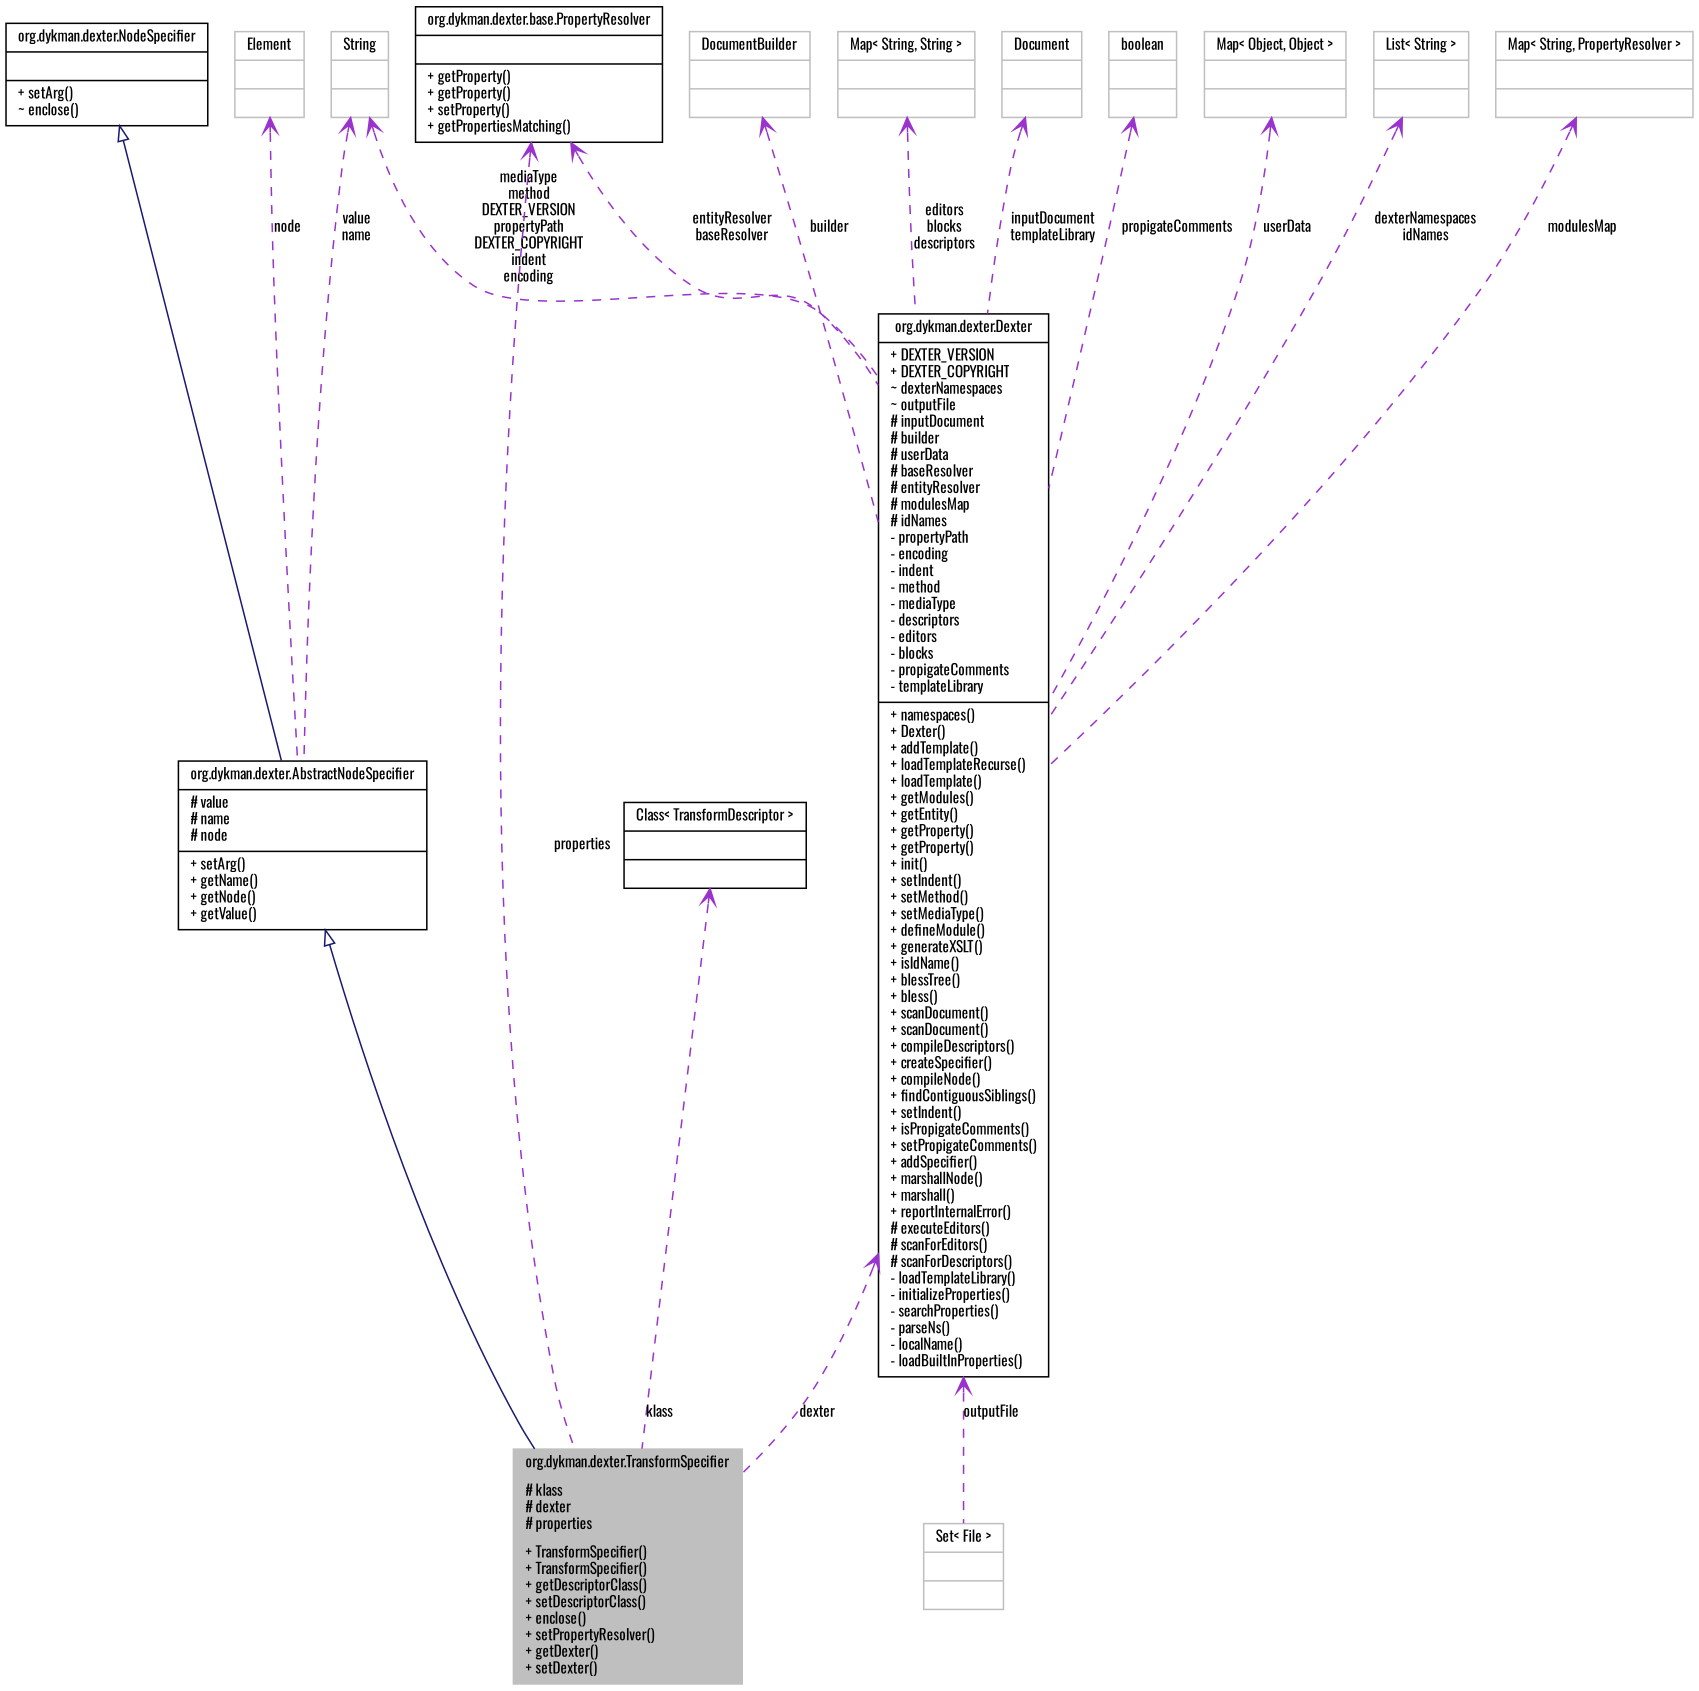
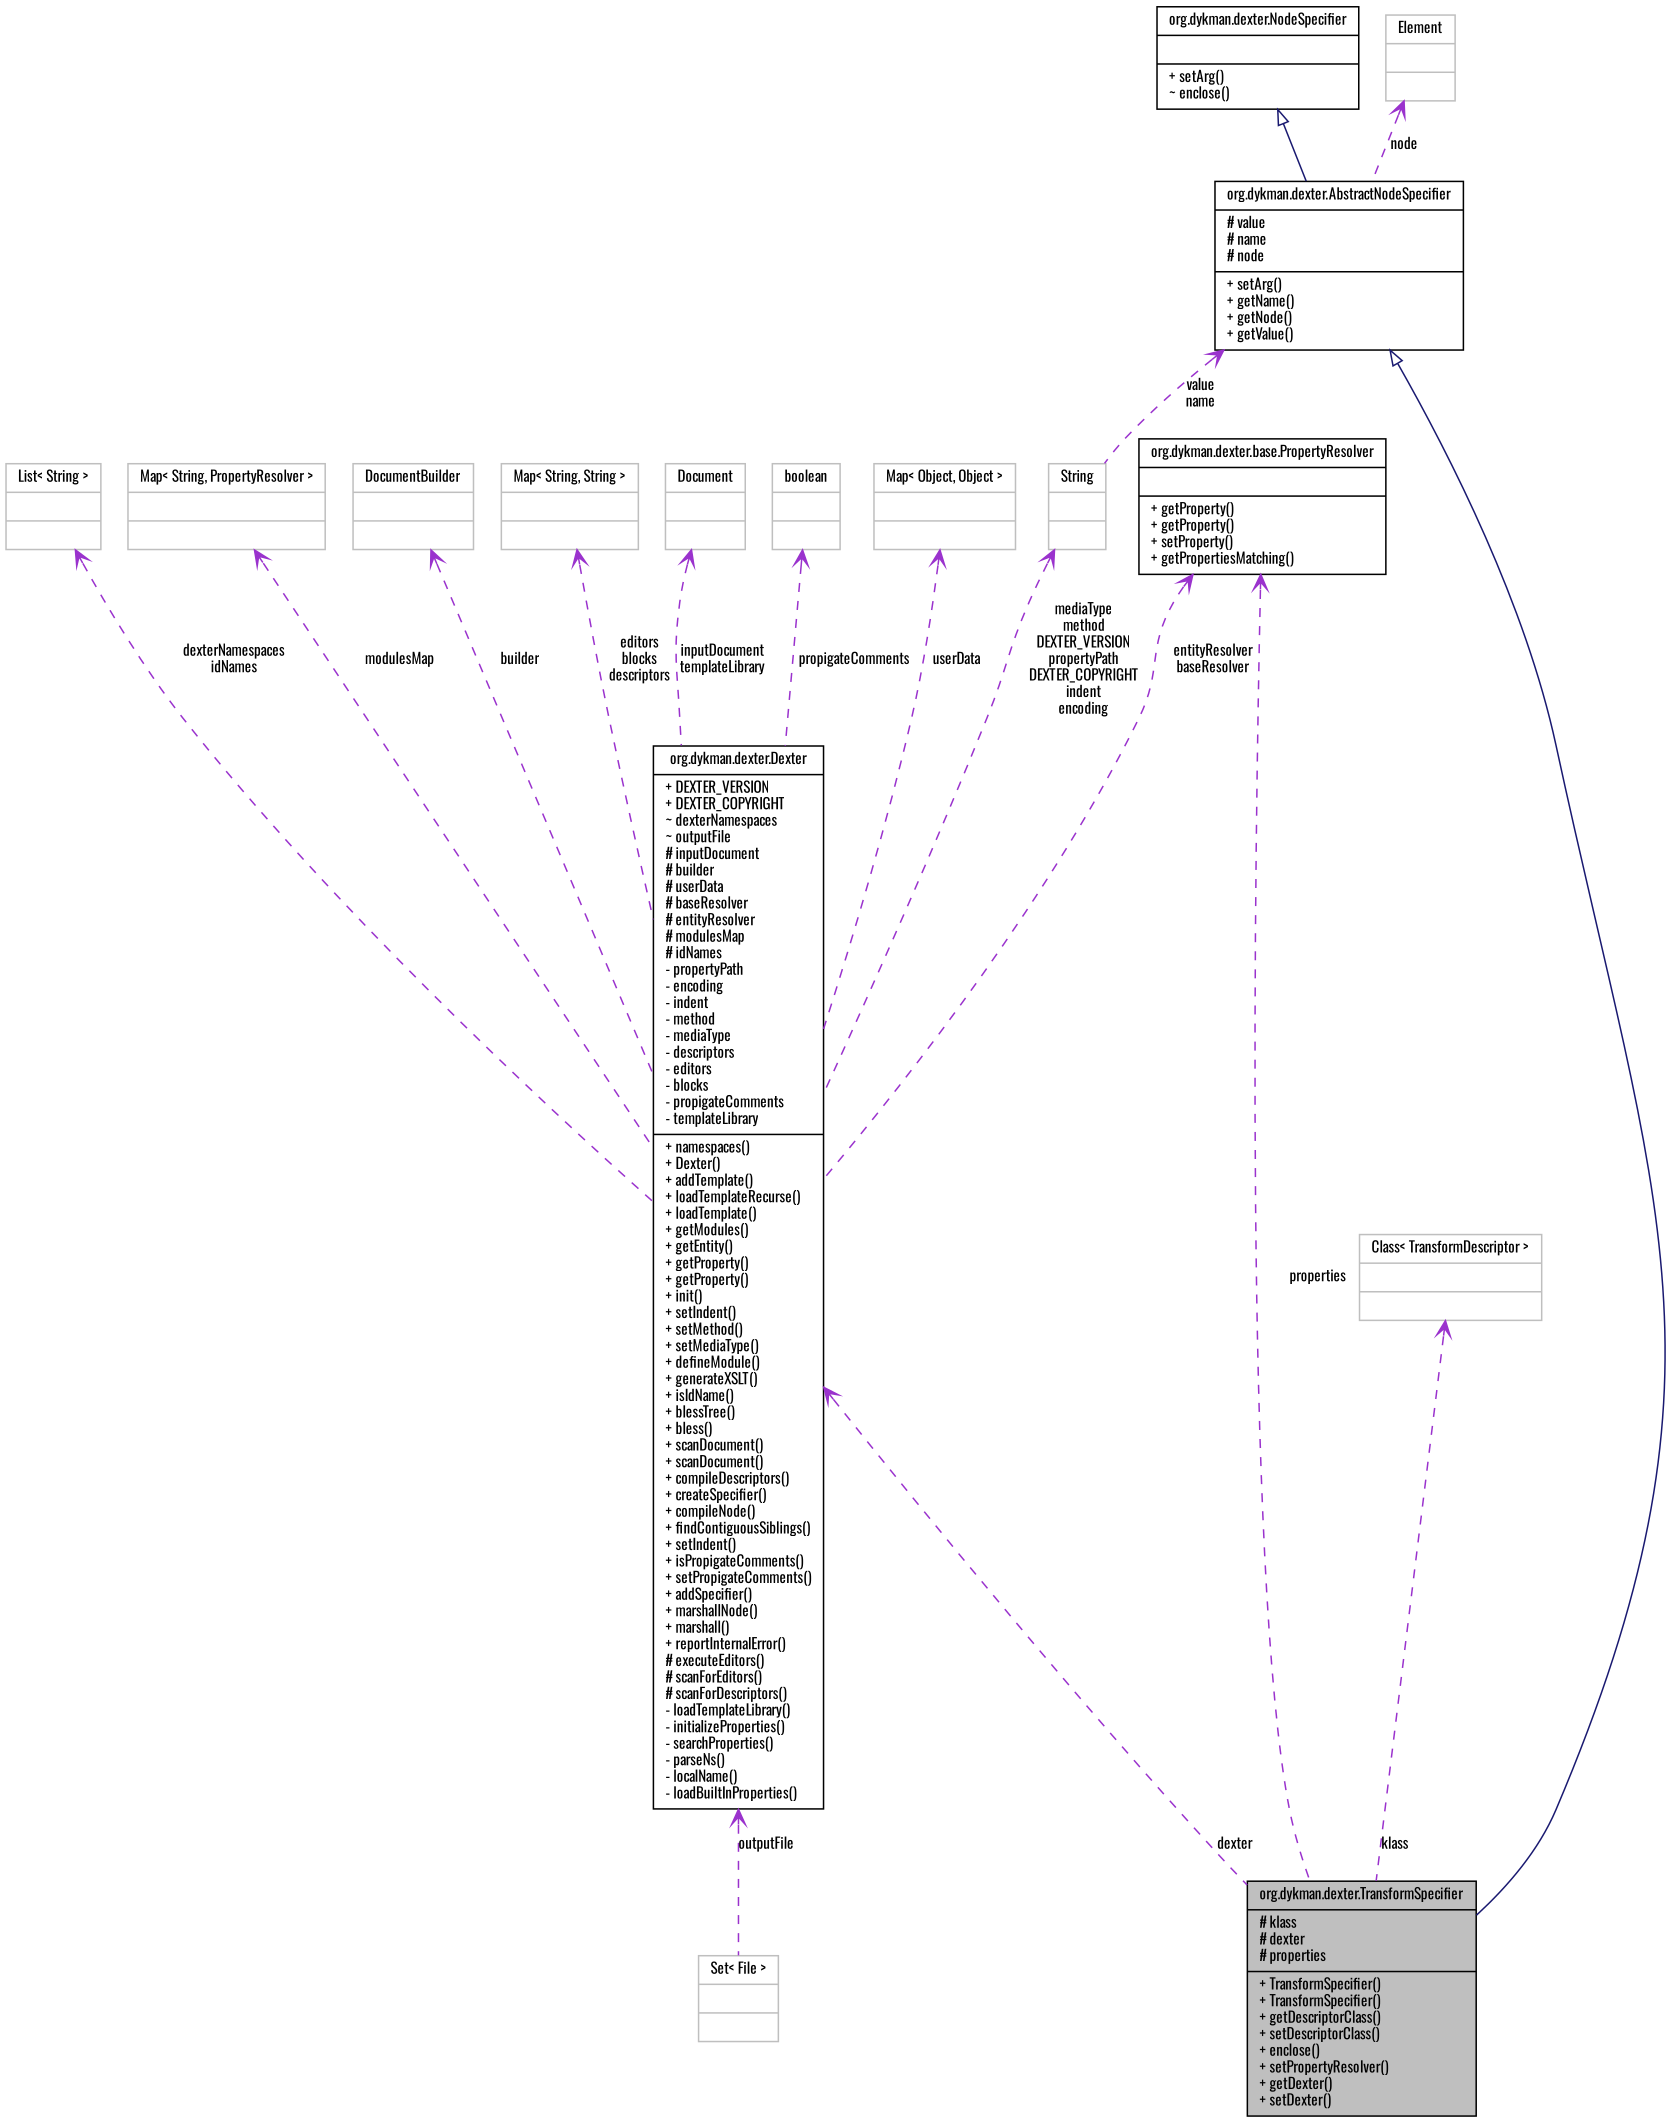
(317, 446) -> (1155, 408)
(715, 845) -> (1451, 1277)
(628, 1567) -> (1362, 1999)
